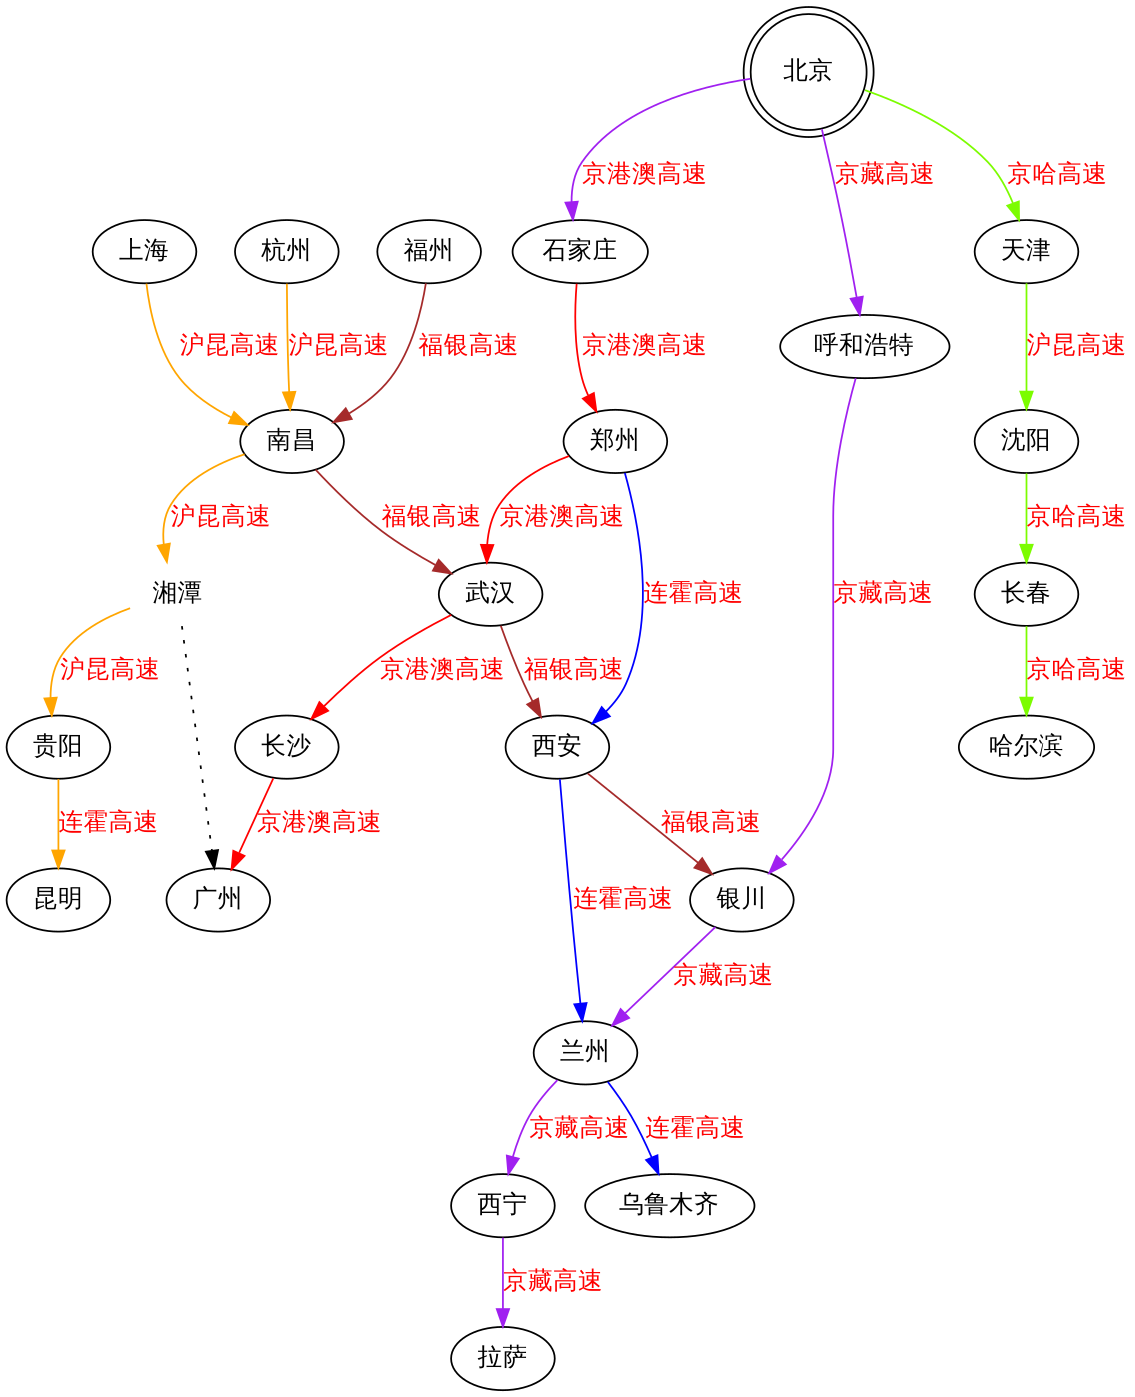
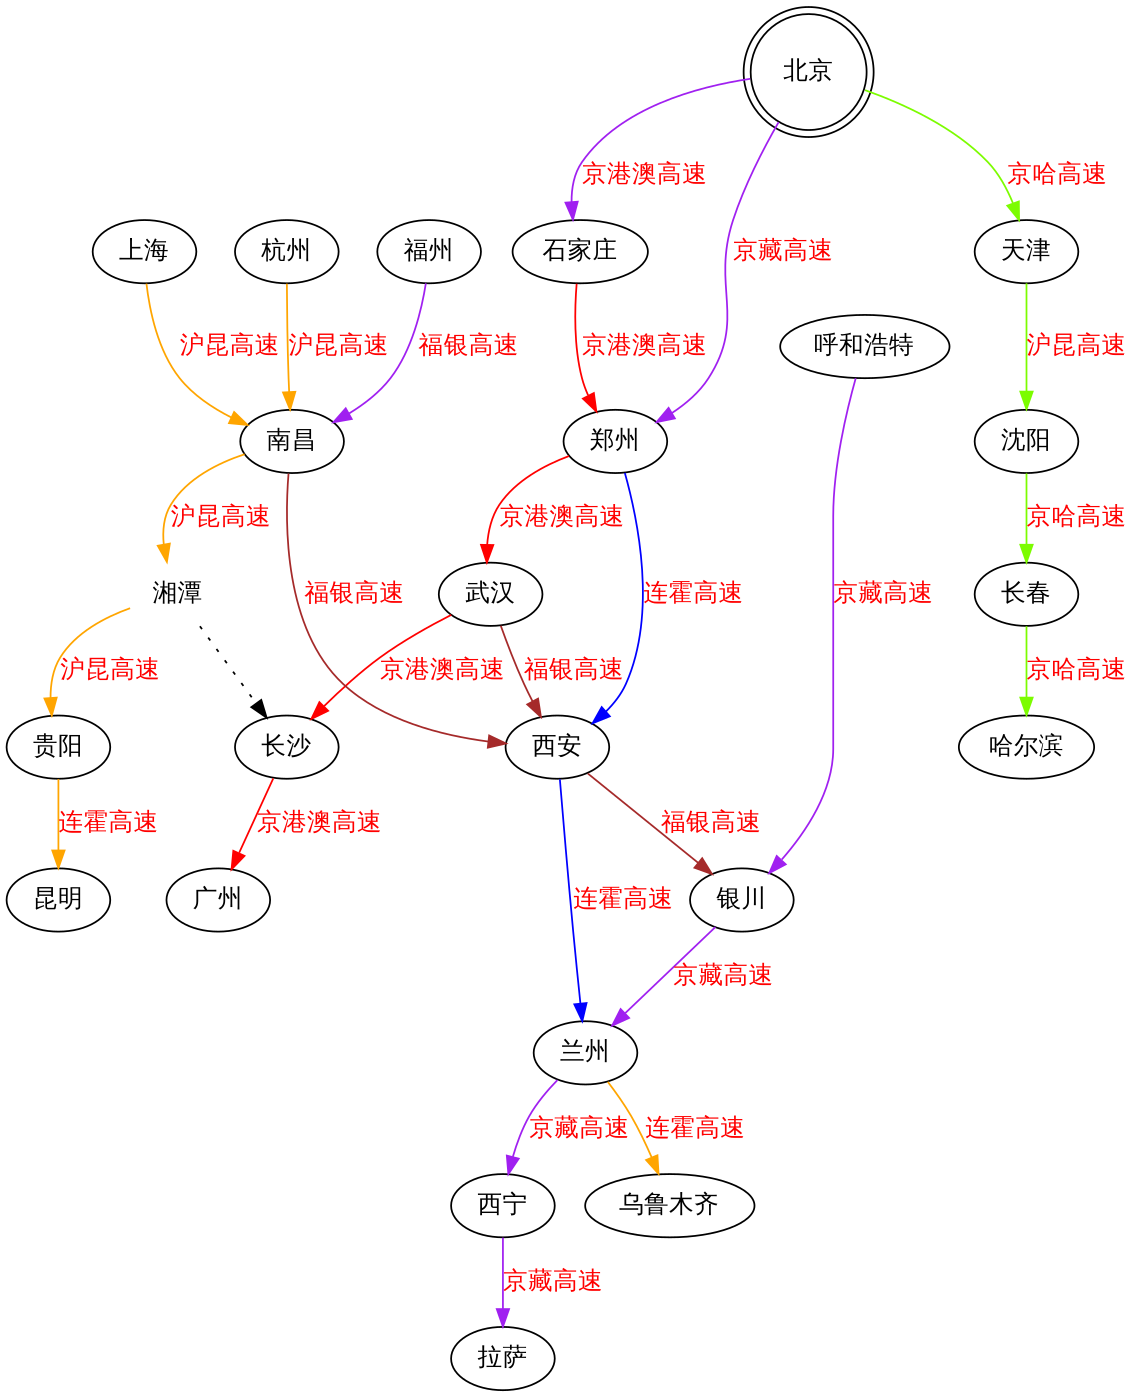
(841, 213) -> (725, 272)
(403, 358) -> (403, 358)
(371, 523) -> (322, 659)
(197, 738) -> (228, 665)
(632, 1118) -> (632, 1118)
